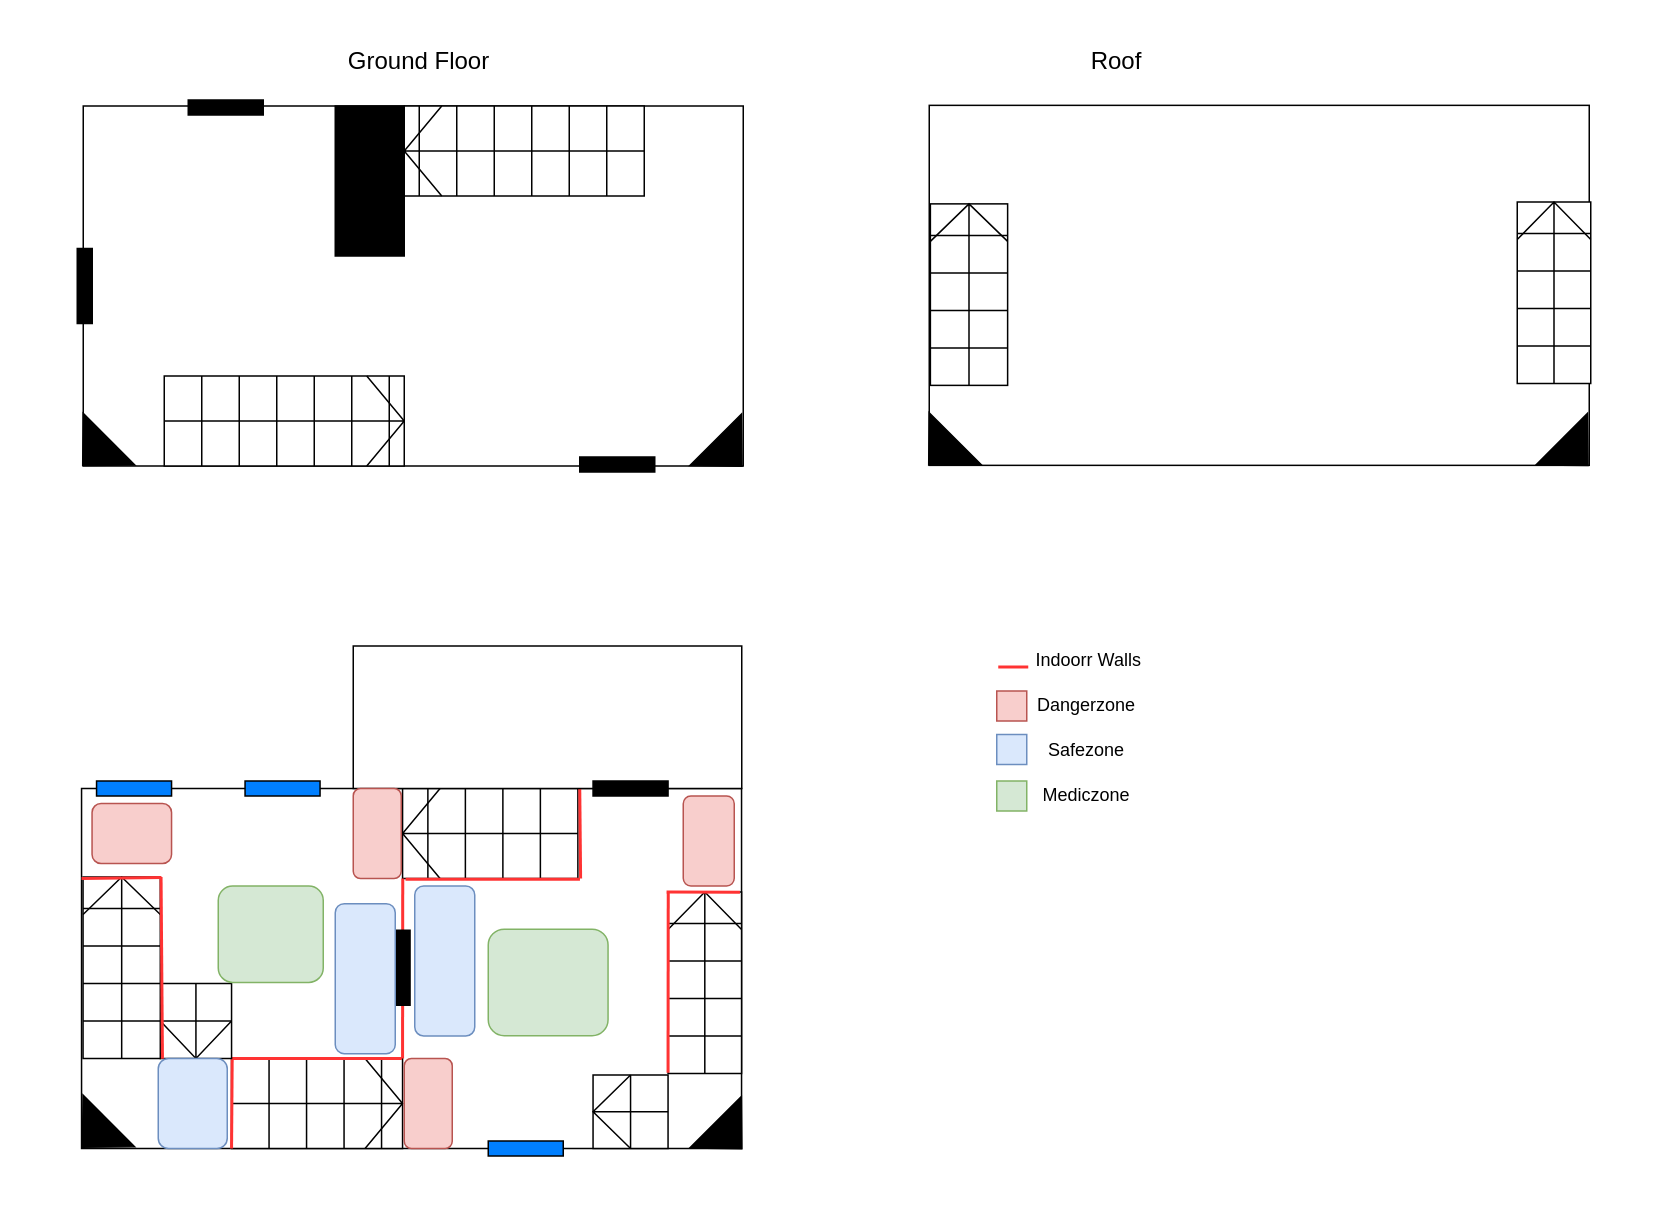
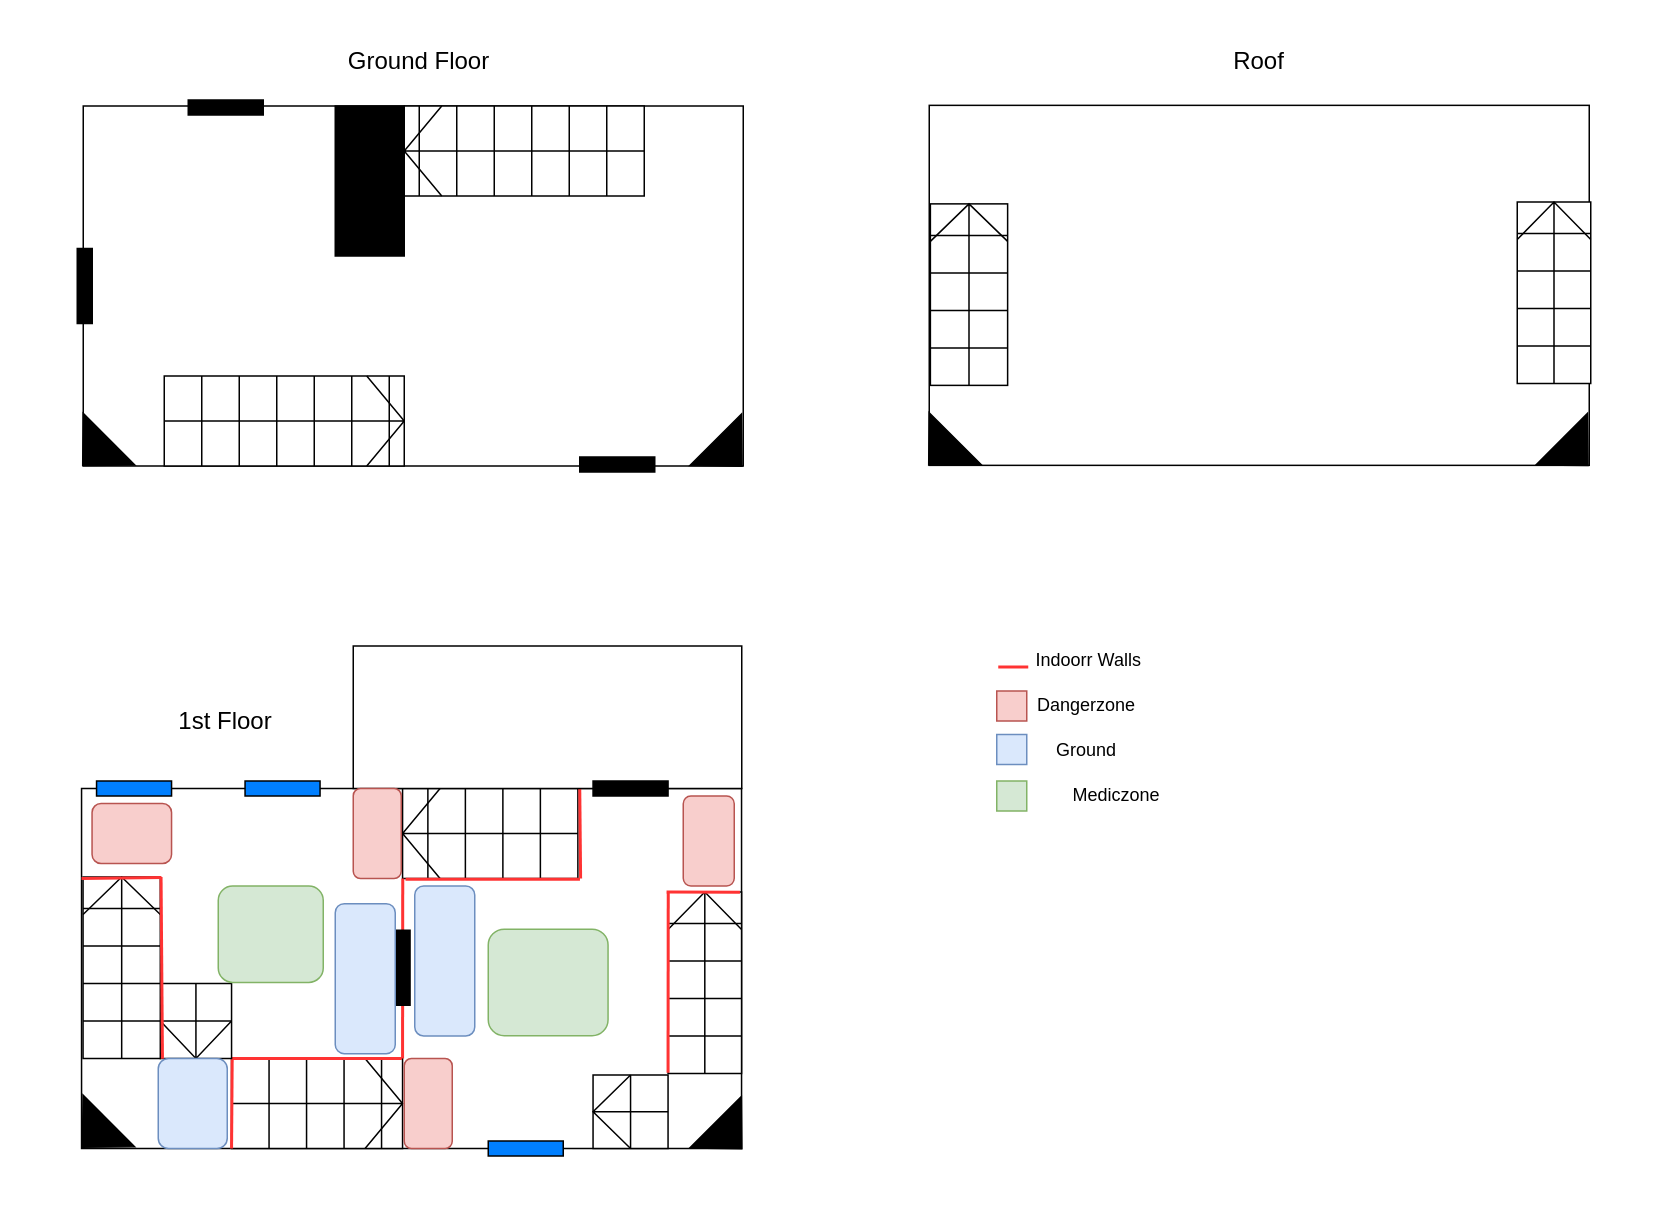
(1117, 61) -> (1259, 61)
none -> (226, 721)
(1087, 751) -> (1087, 751)
(1087, 796) -> (1117, 796)
